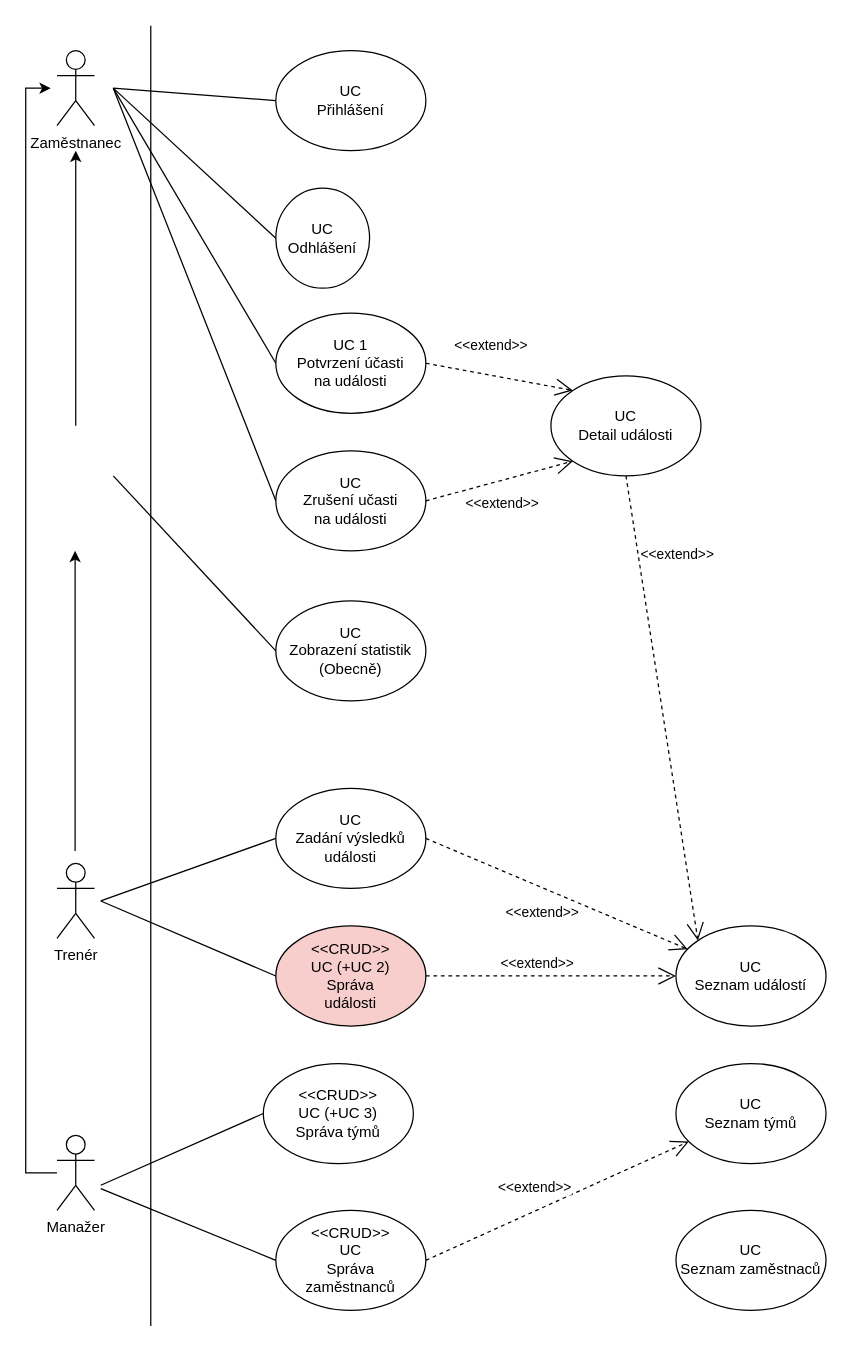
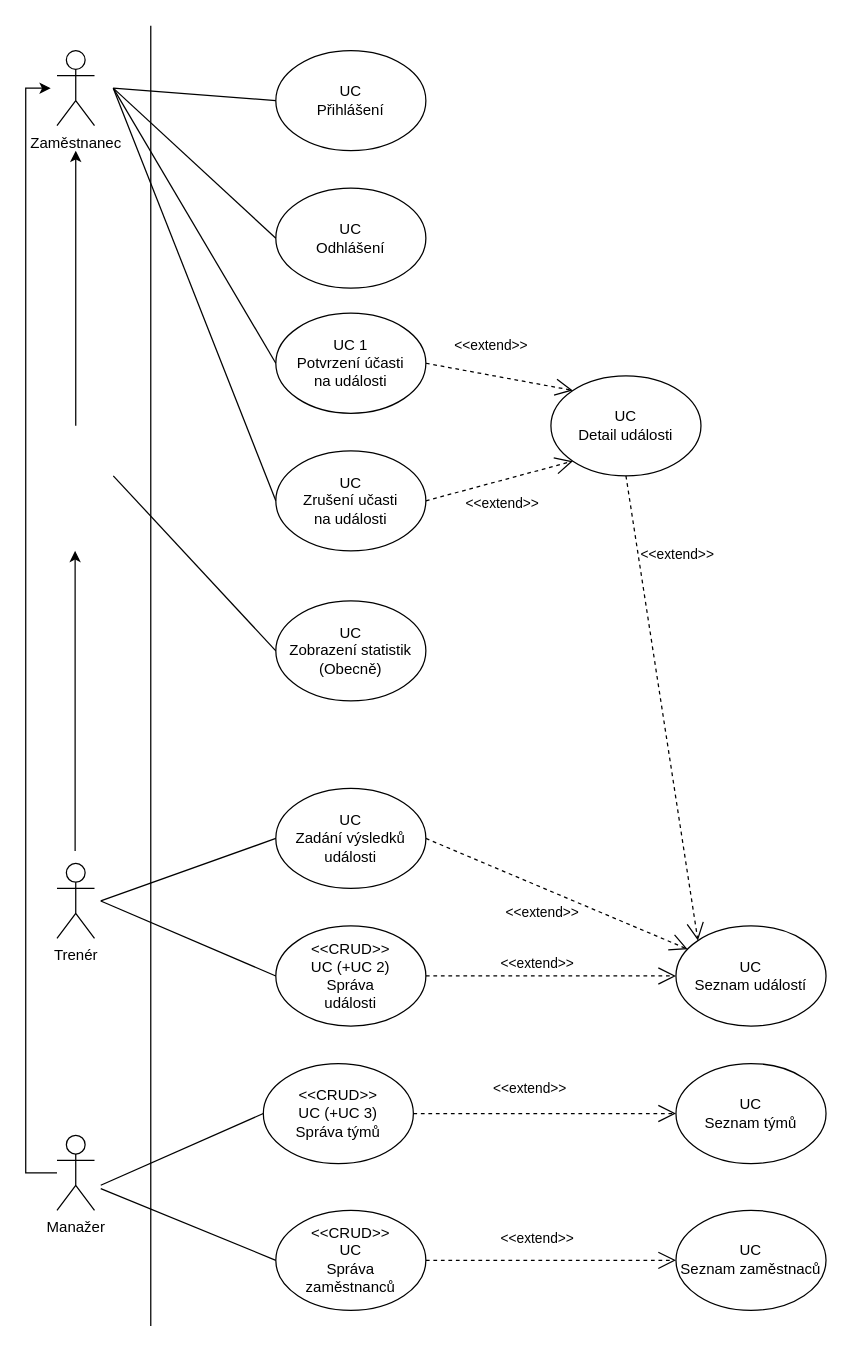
(323, 238) -> (351, 238)
(351, 976) -> (351, 976)
none -> (542, 1113)
(555, 1201) -> (549, 1260)
